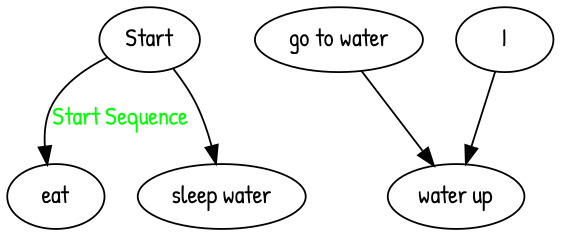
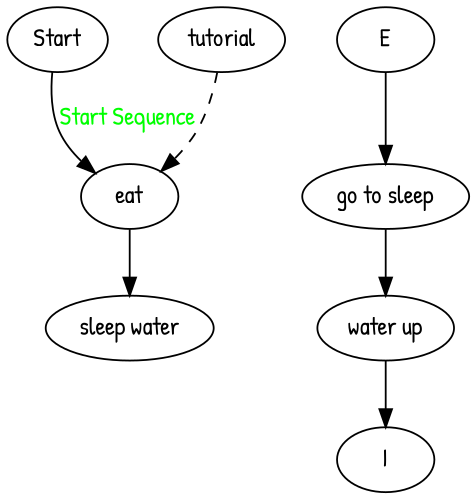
none -> (222, 40)
(339, 40) -> (386, 197)
none -> (386, 40)
(197, 105) -> (130, 253)
(483, 109) -> (386, 385)
